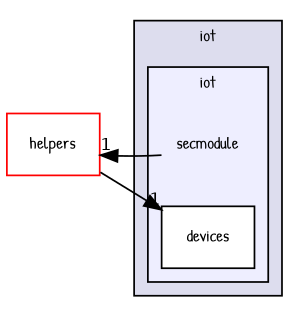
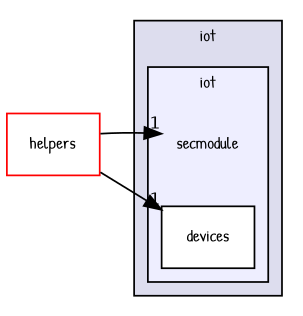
(140, 156) -> (122, 133)
